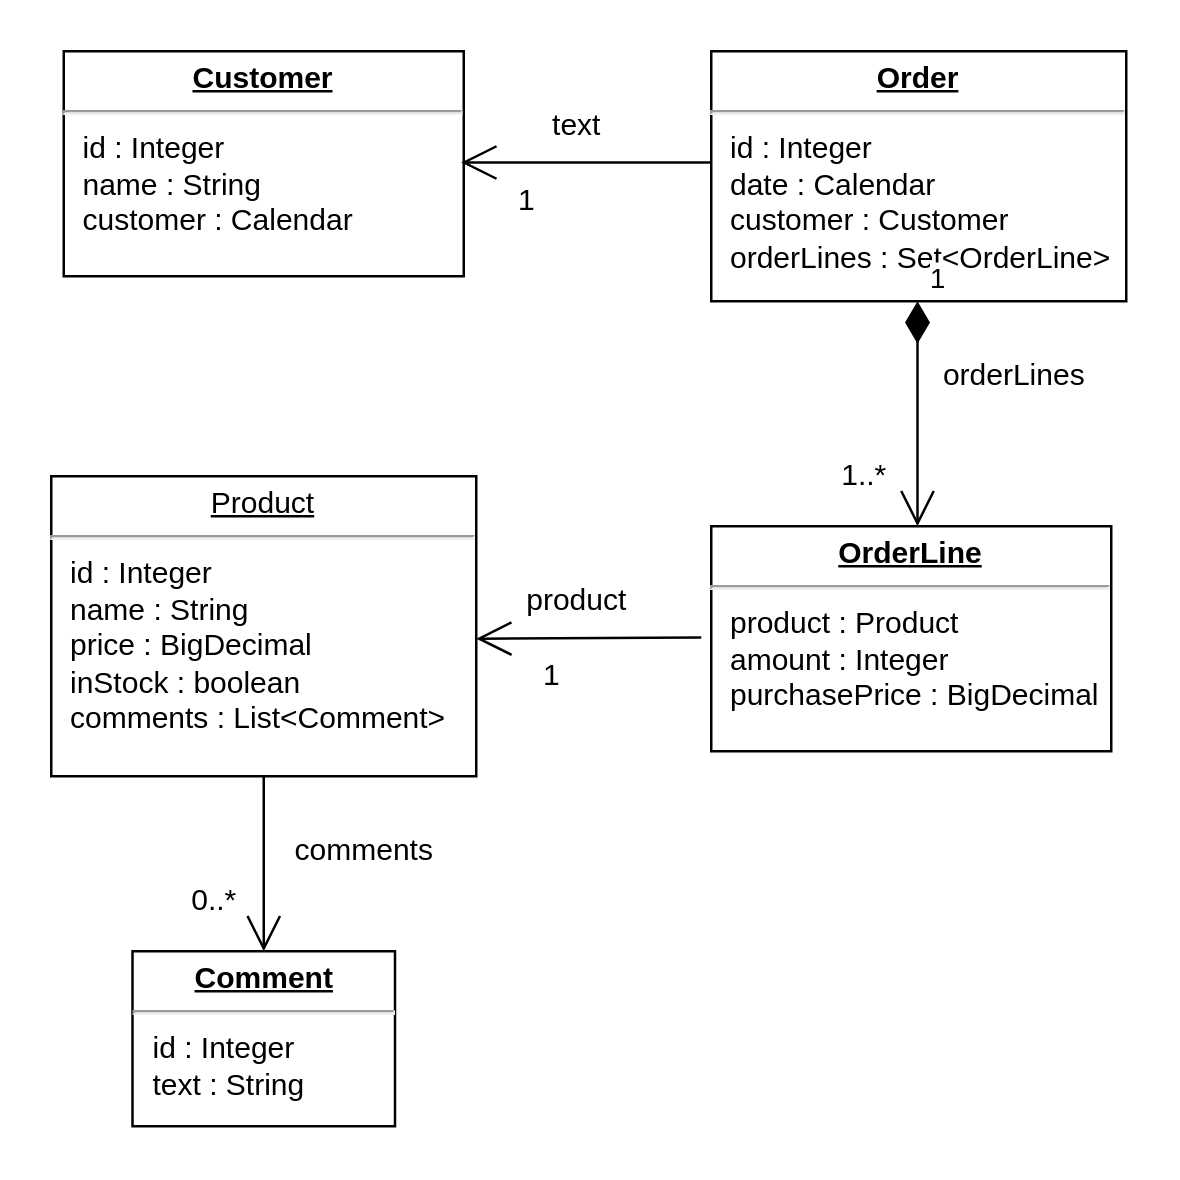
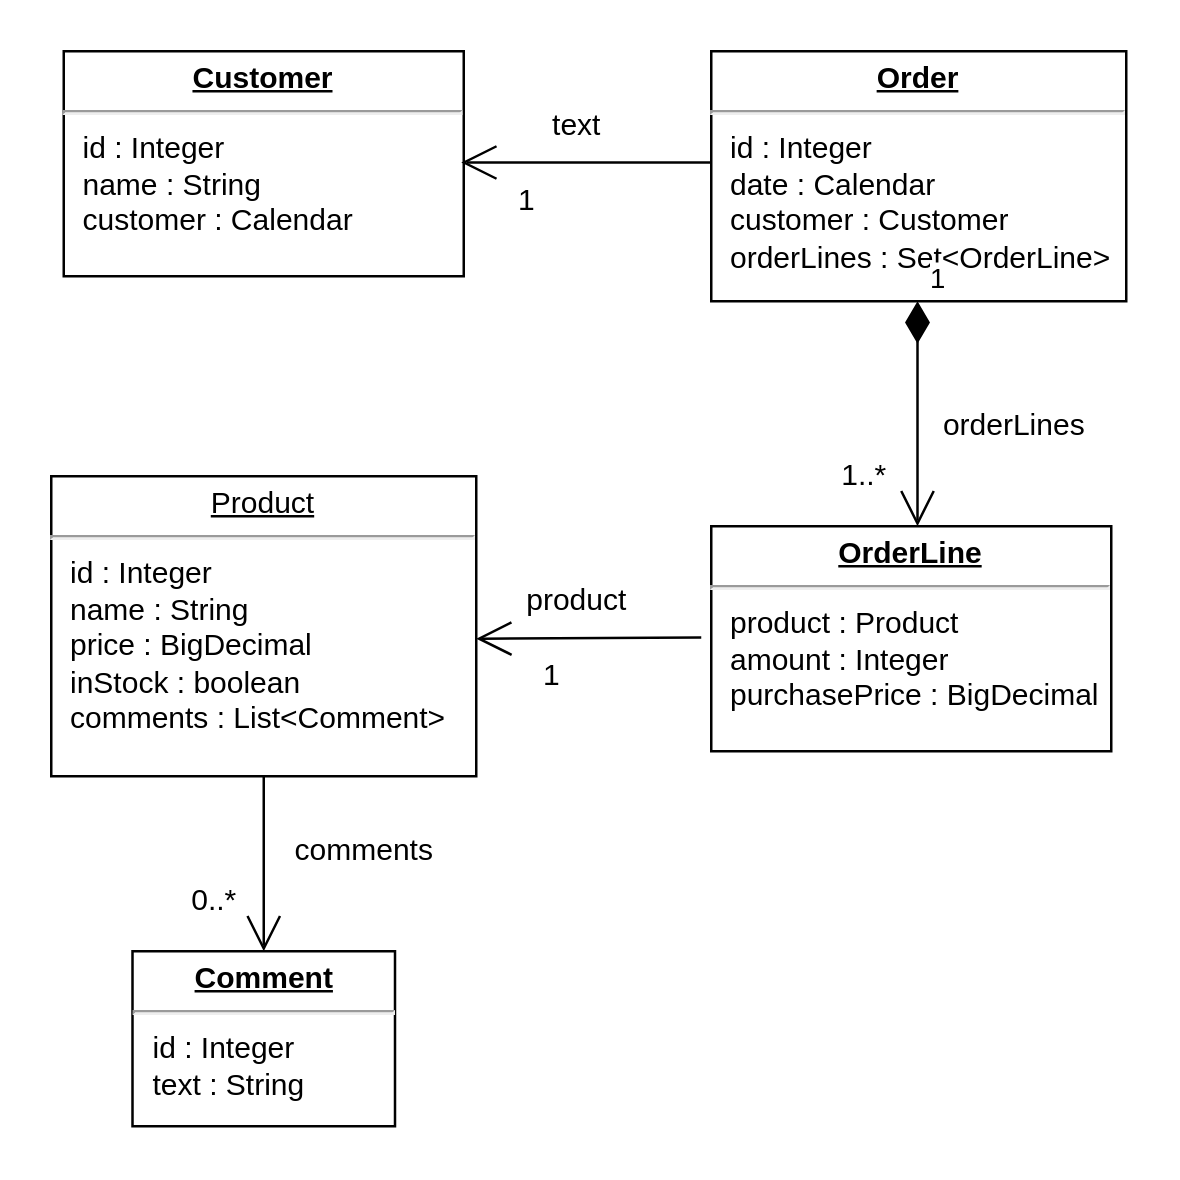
(1014, 376) -> (1014, 426)
